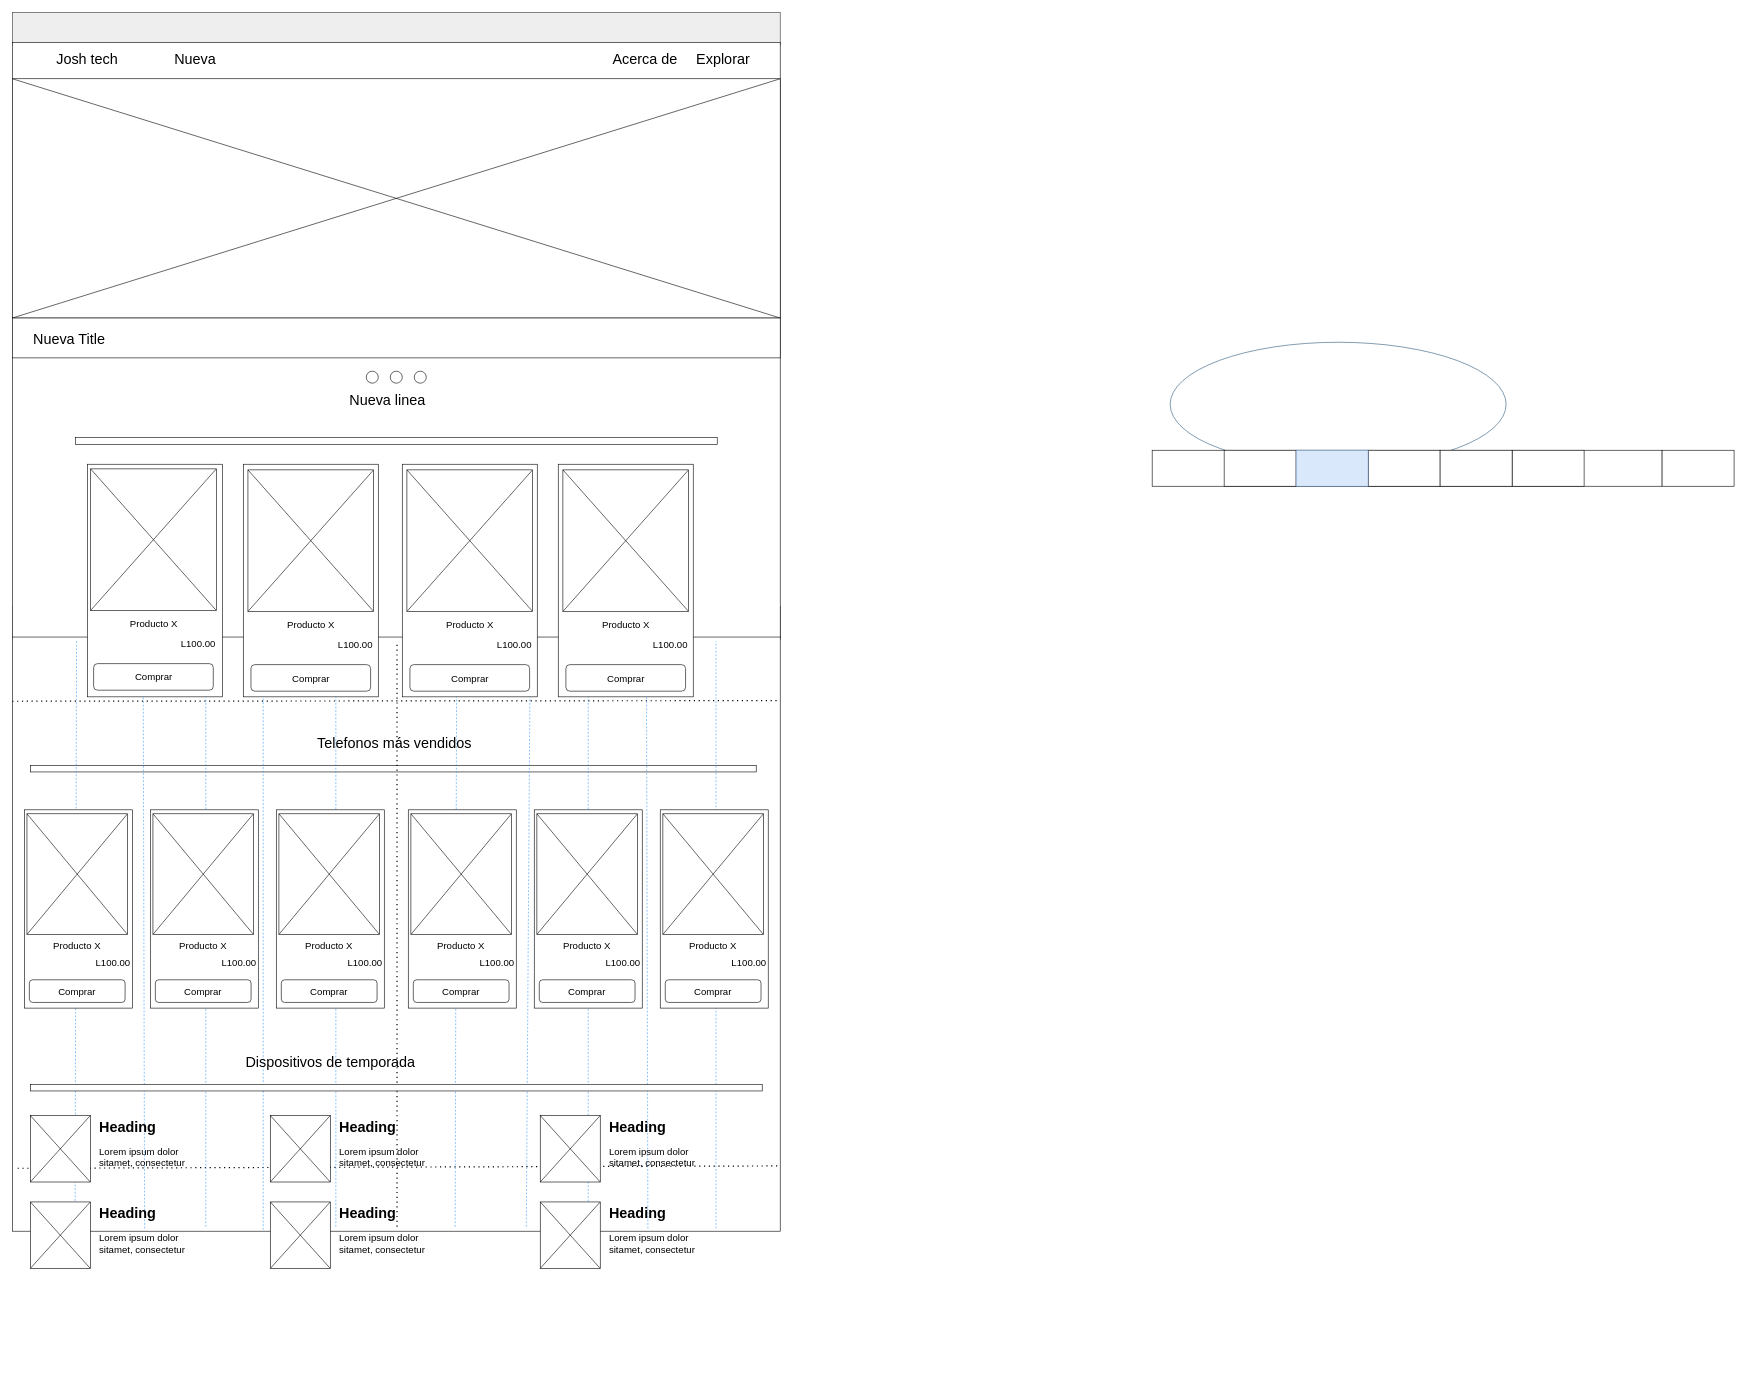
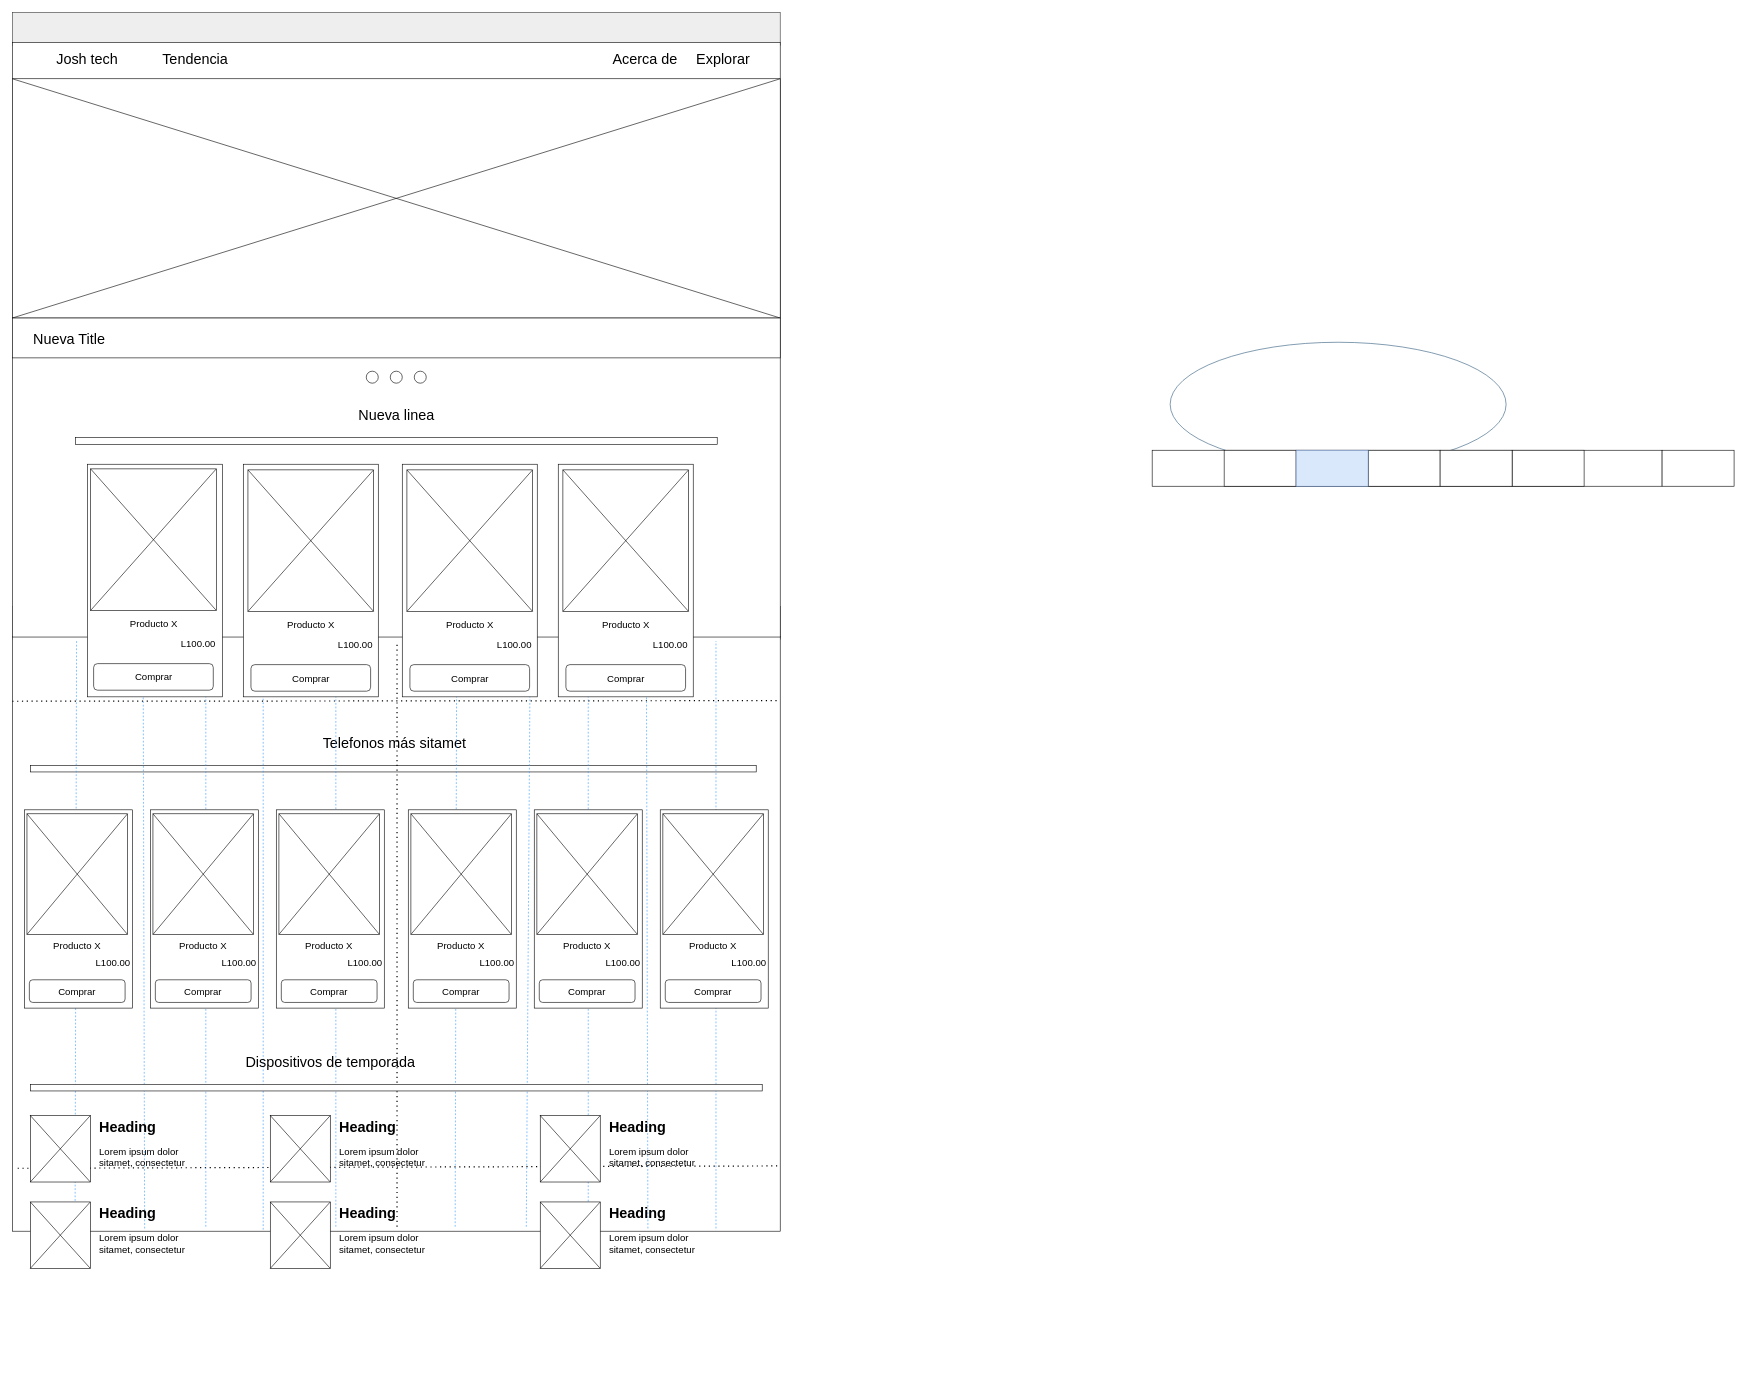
(195, 59) -> (195, 59)
(387, 401) -> (396, 416)
(397, 744) -> (397, 744)
